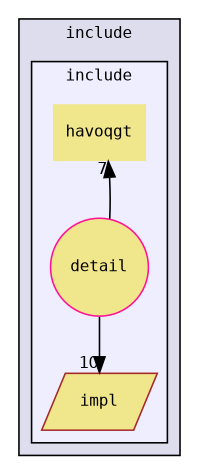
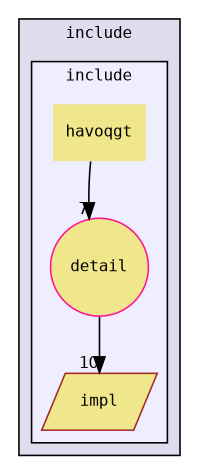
(110, 198) -> (89, 182)
